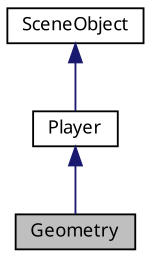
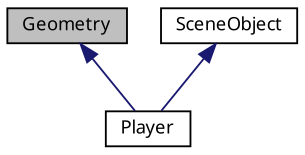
(75, 190) -> (114, 85)
